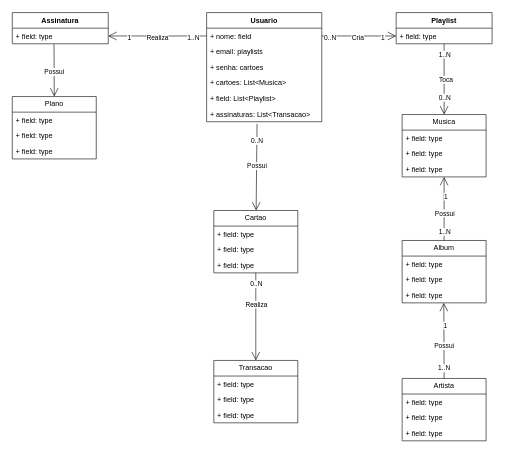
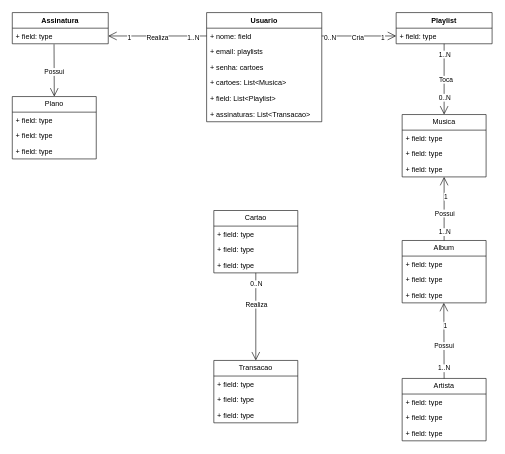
(257, 172) -> none
